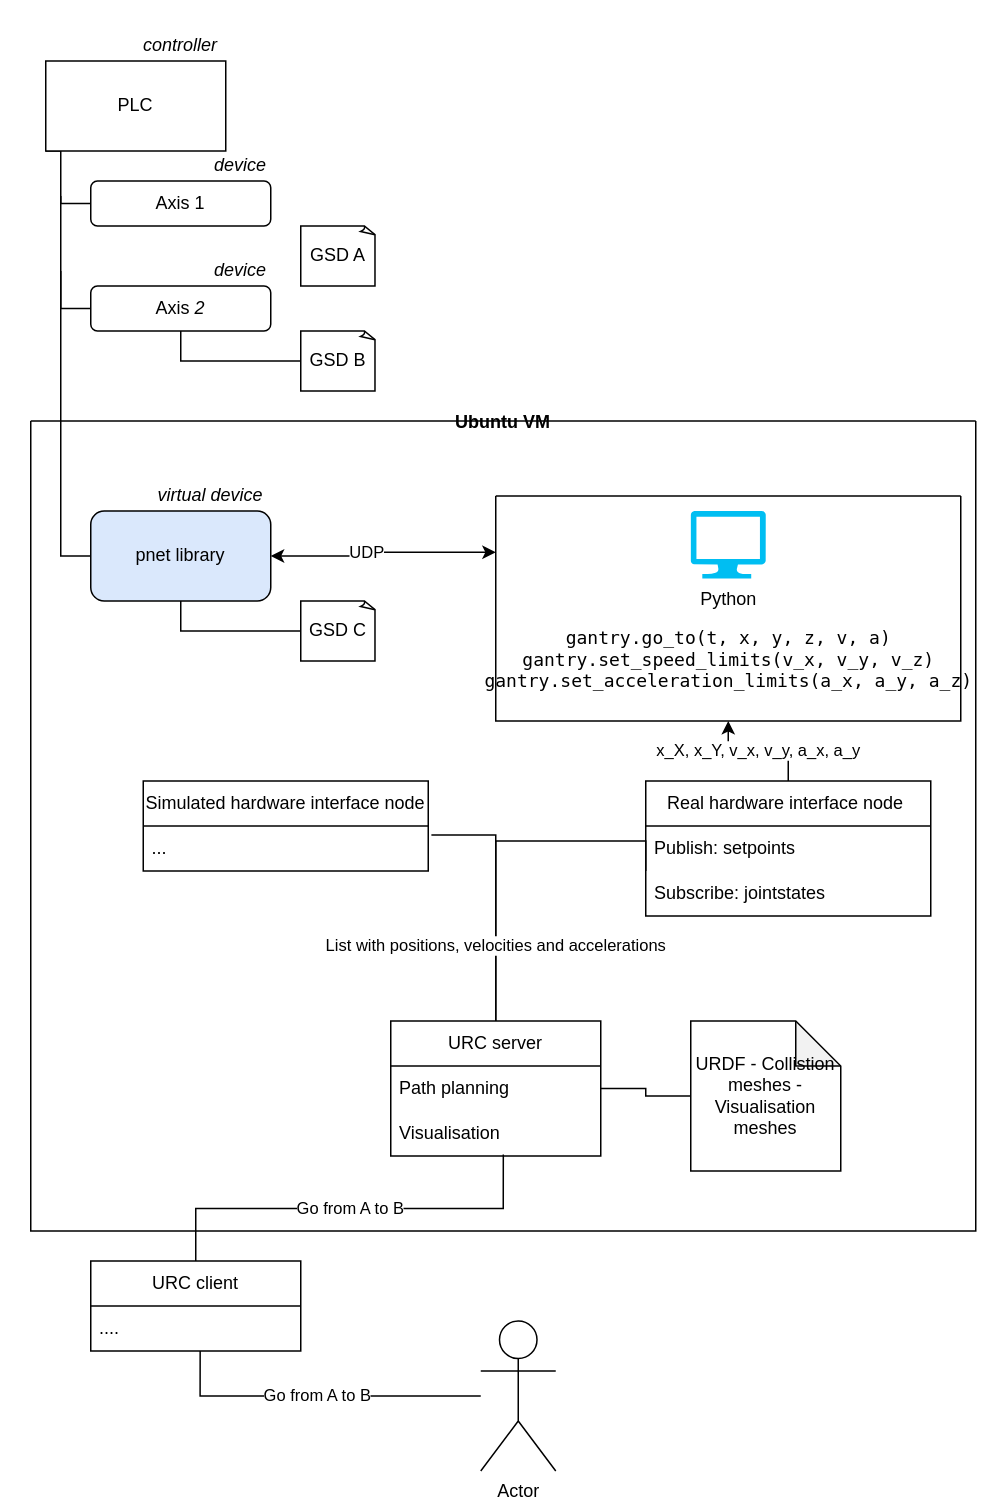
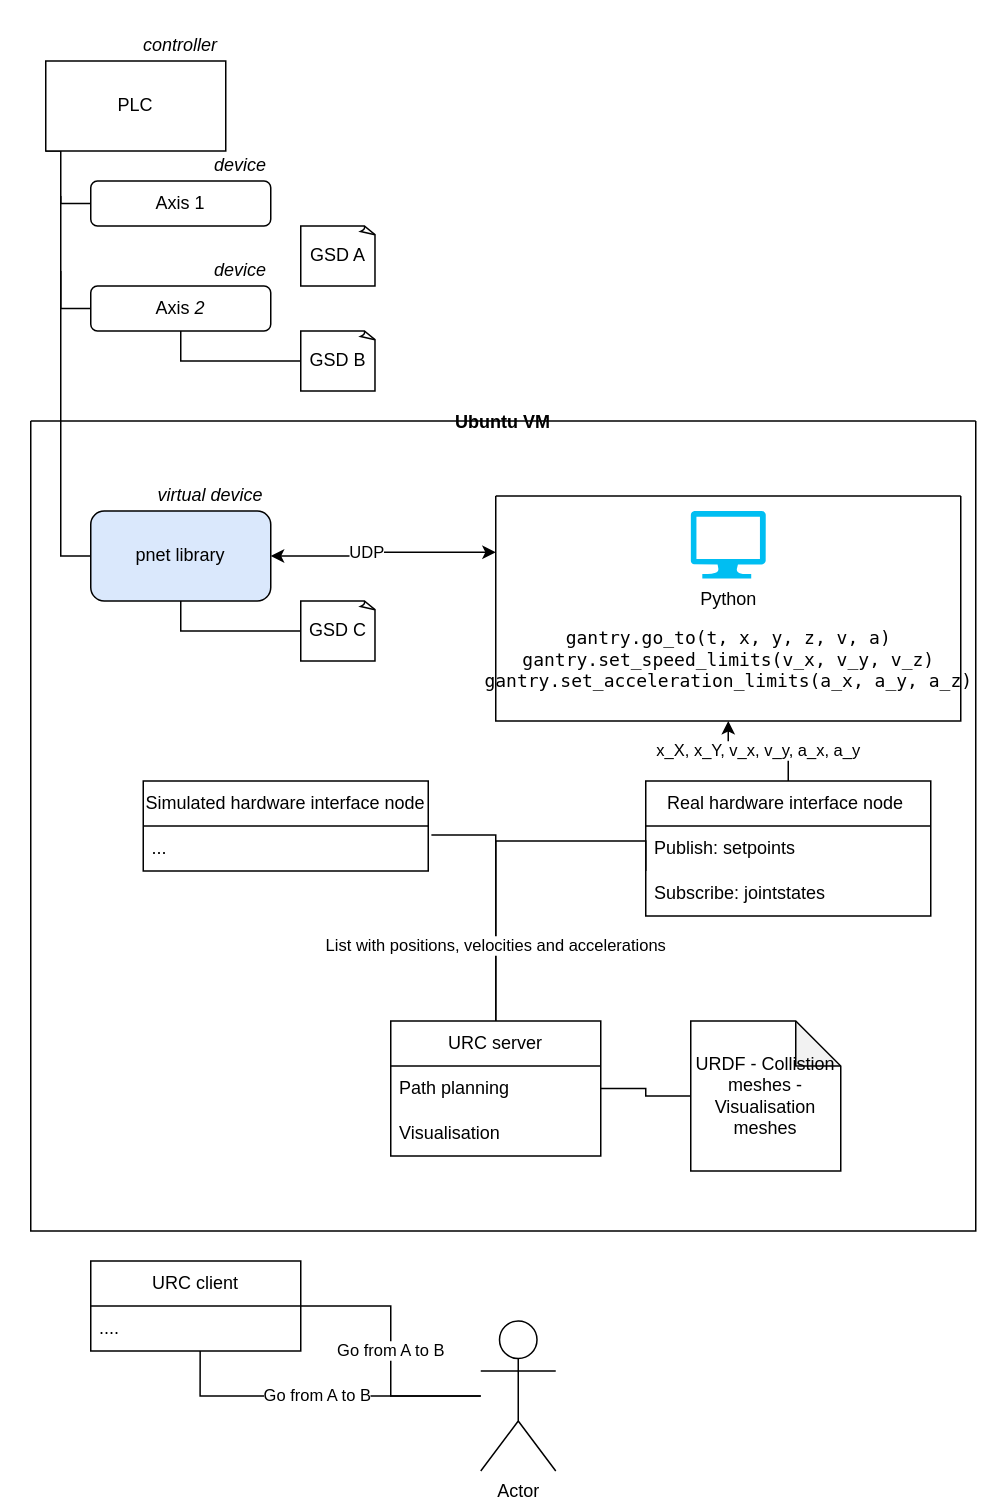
(348, 1208) -> (389, 1306)
